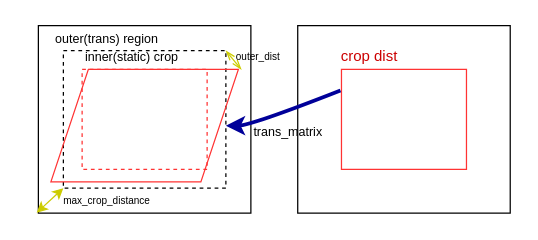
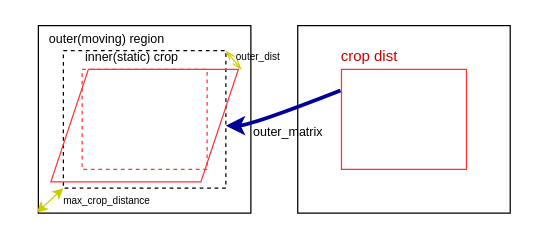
(107, 38) -> (107, 38)
(288, 132) -> (288, 132)
